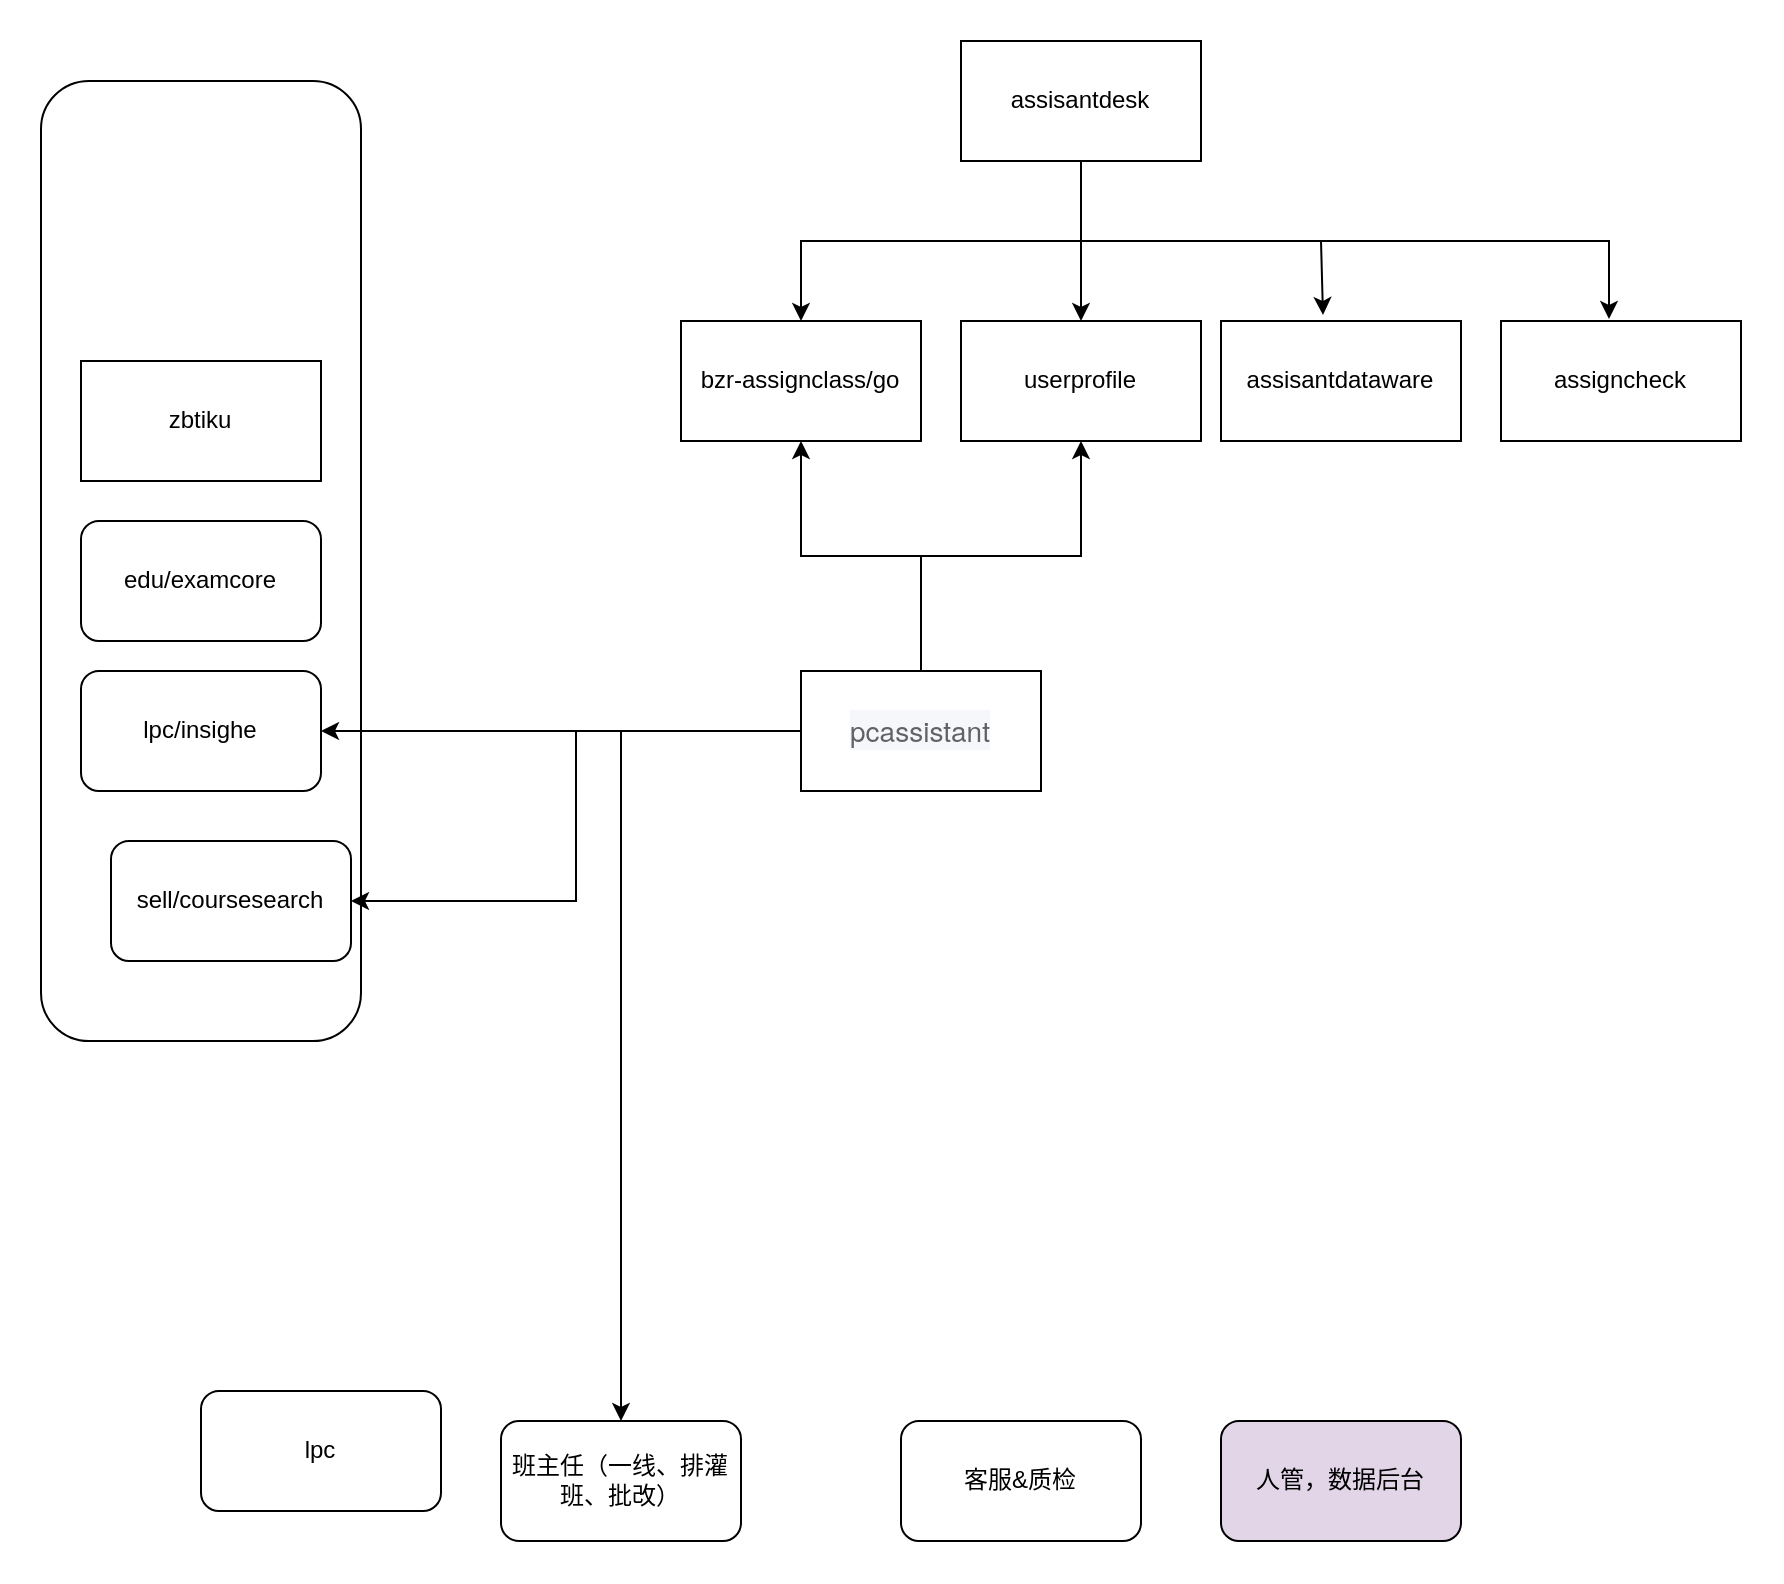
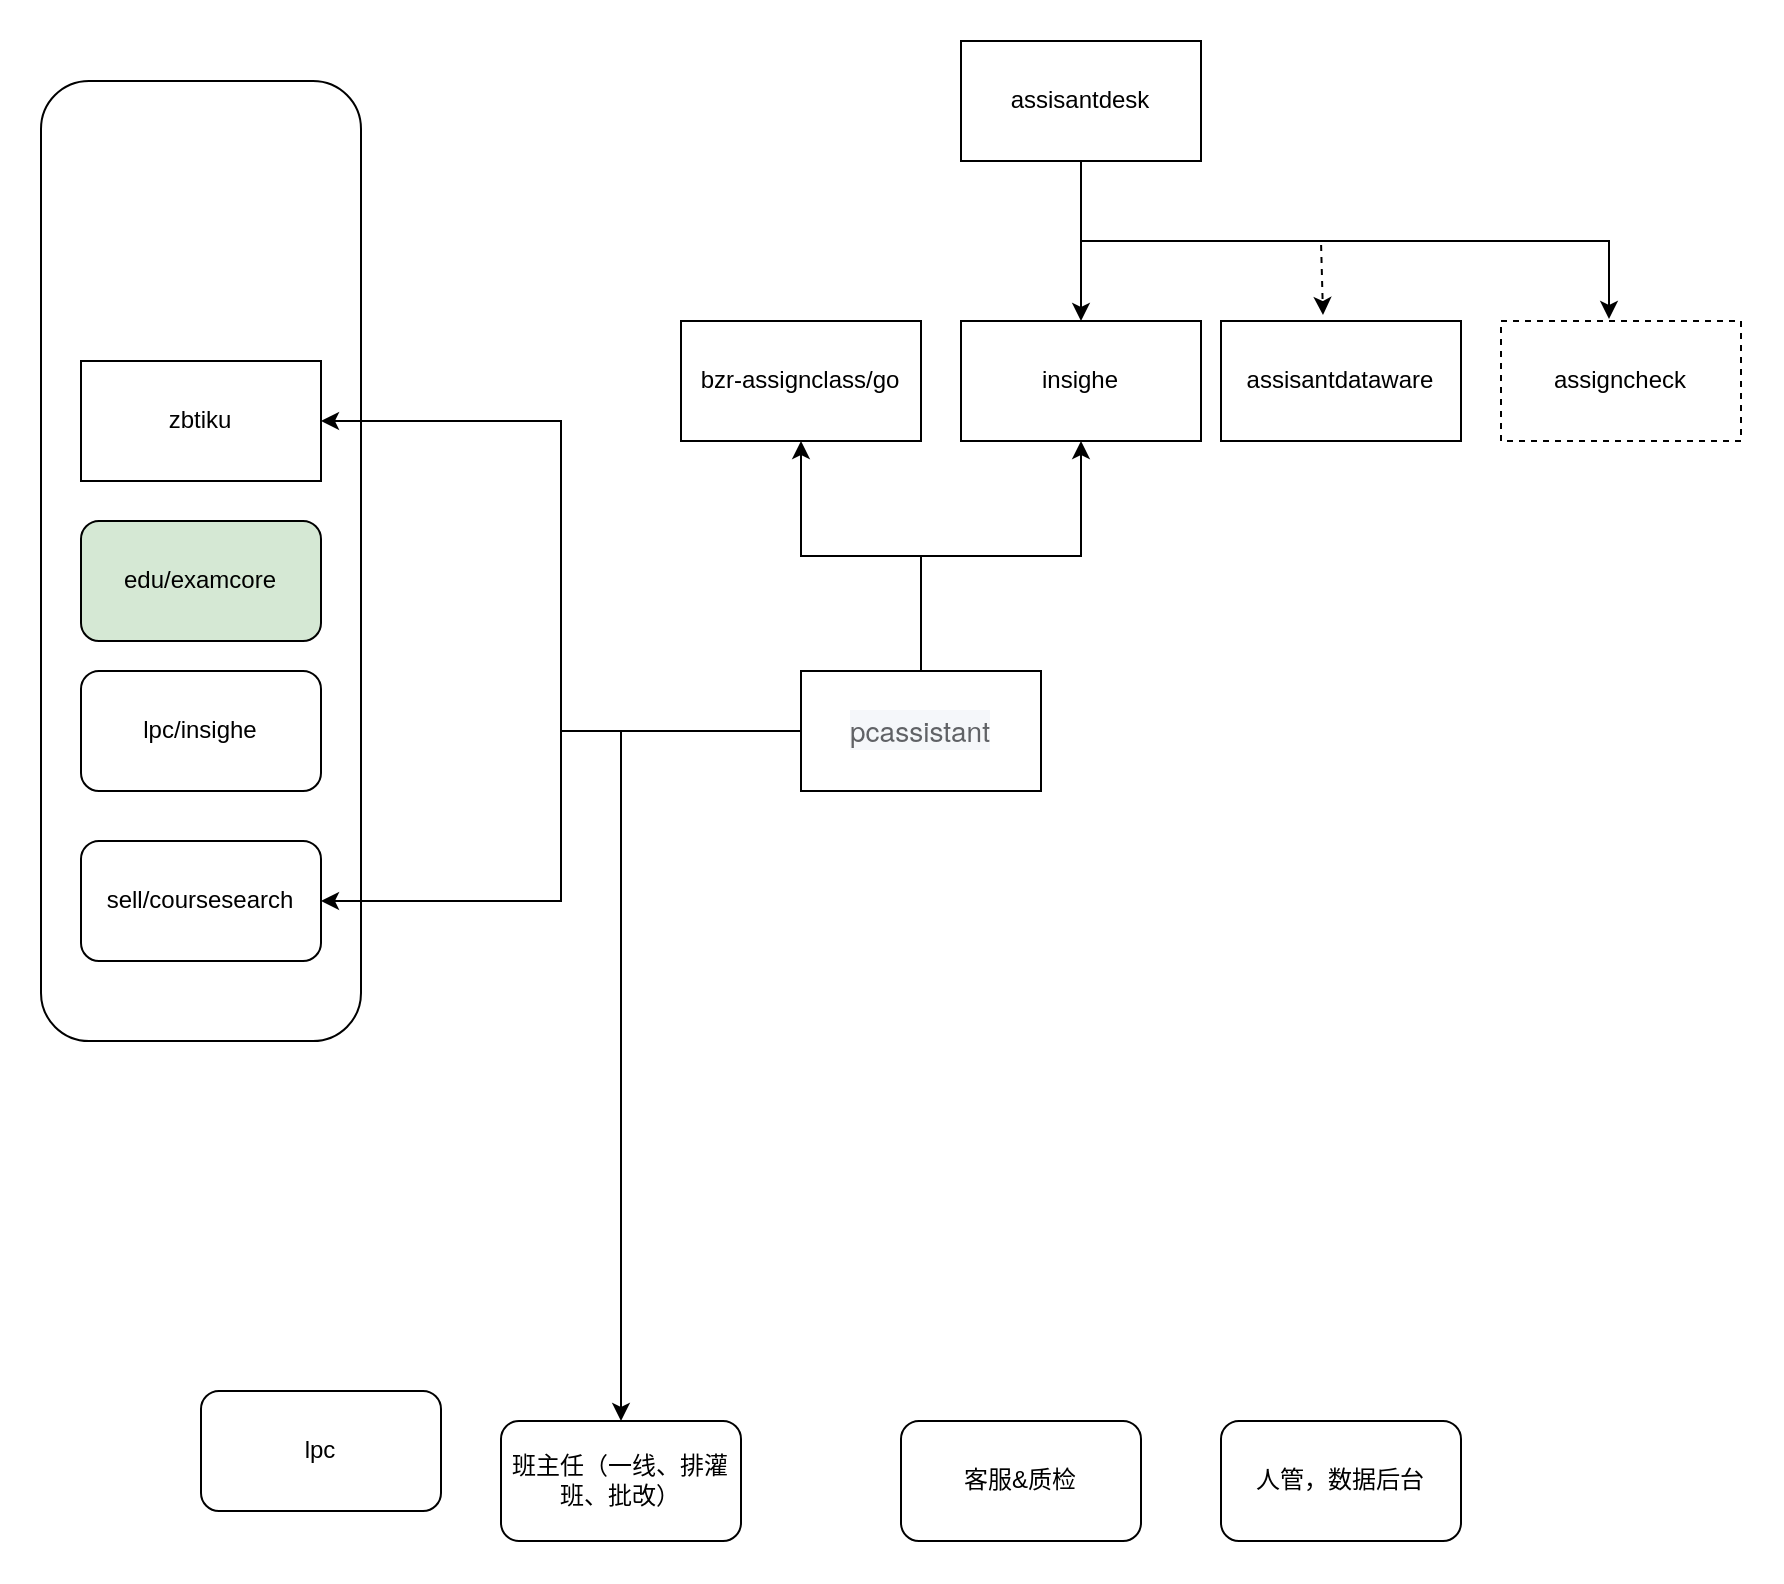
(906, 241) -> none
(1322, 273) -> (1322, 273)
(1081, 381) -> (1081, 381)
(1621, 381) -> (1621, 381)
none -> (561, 461)
(201, 581) -> (201, 581)
(446, 731) -> none
(231, 901) -> (201, 901)
(1341, 1481) -> (1341, 1481)
